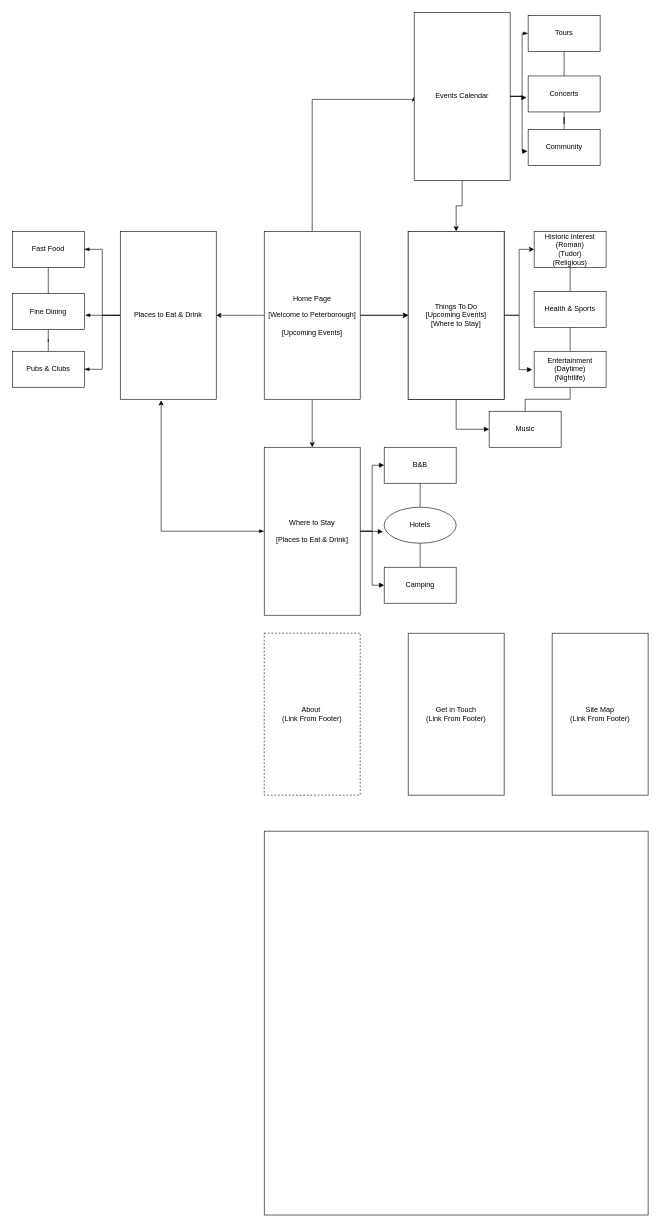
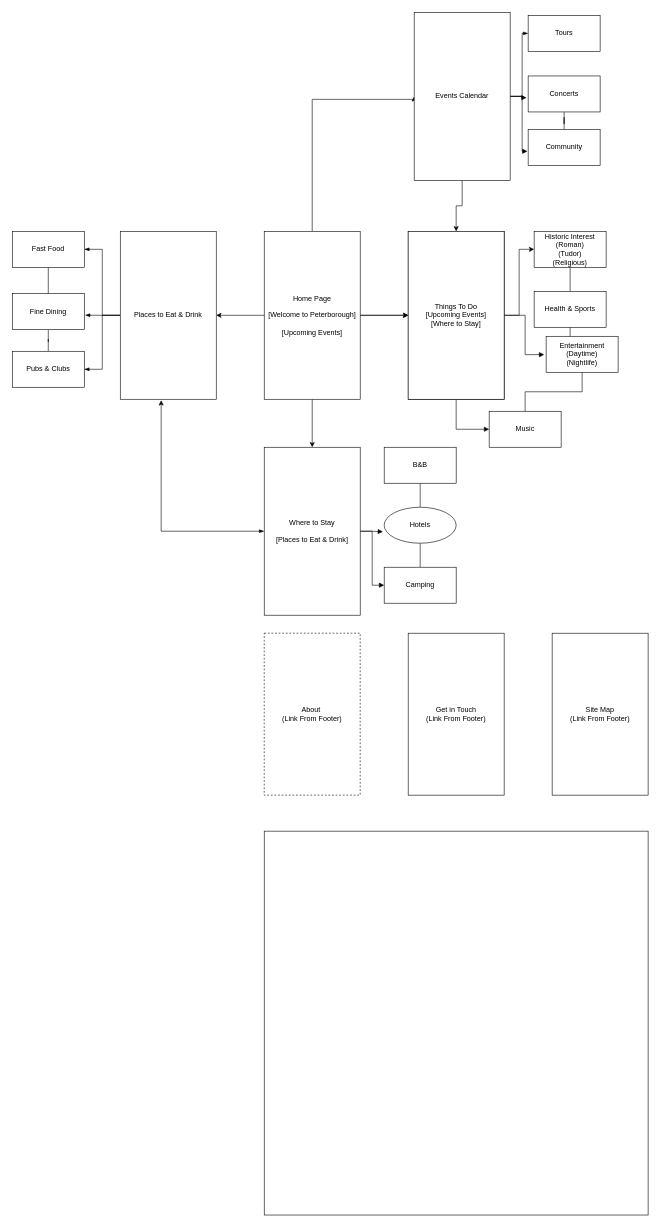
(564, 64) -> none
(570, 369) -> (582, 354)
(374, 465) -> none
